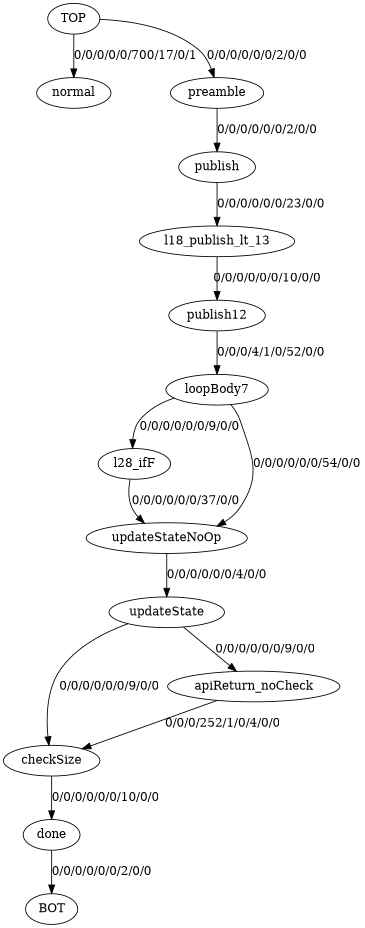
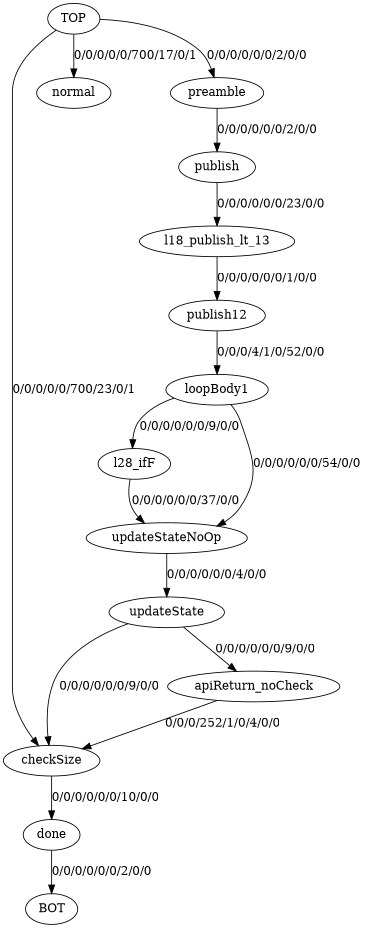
(267, 278) -> (267, 278)
none -> (12, 379)
(217, 390) -> (217, 390)
